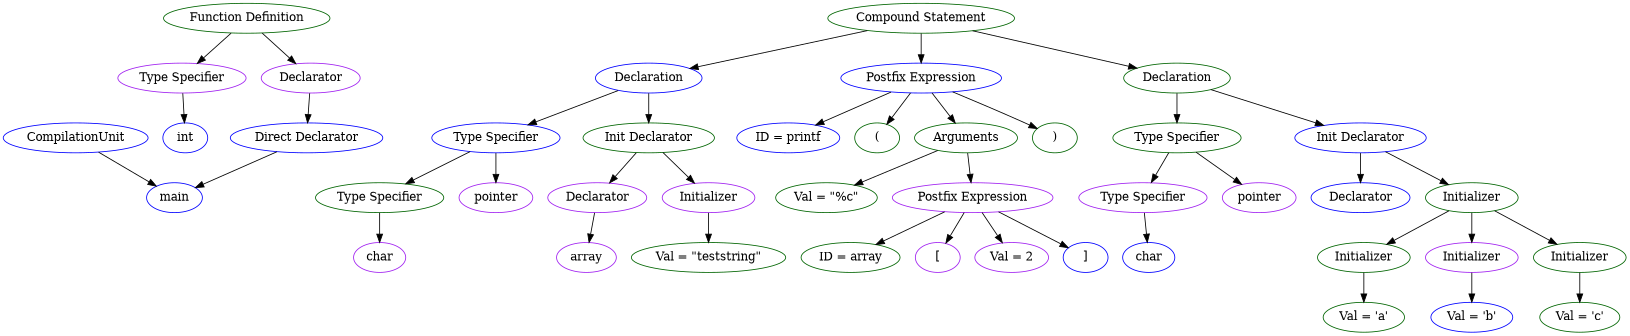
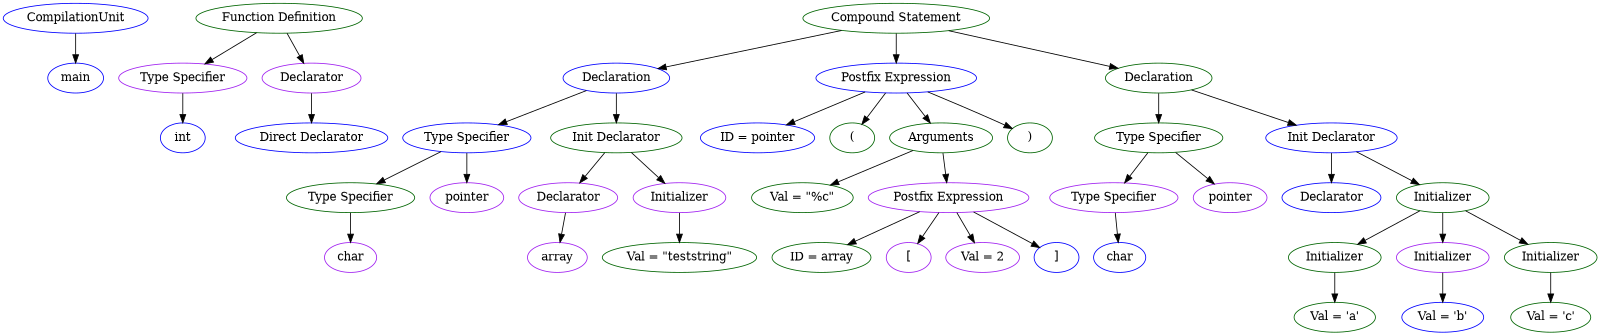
(788, 138) -> (758, 138)
(240, 168) -> none
